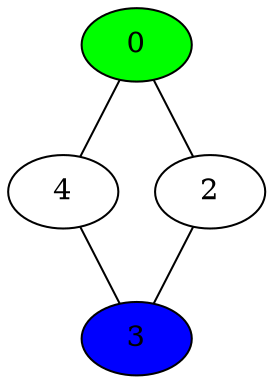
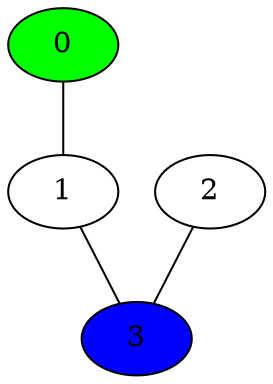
(173, 118) -> none
(63, 192) -> (63, 192)
